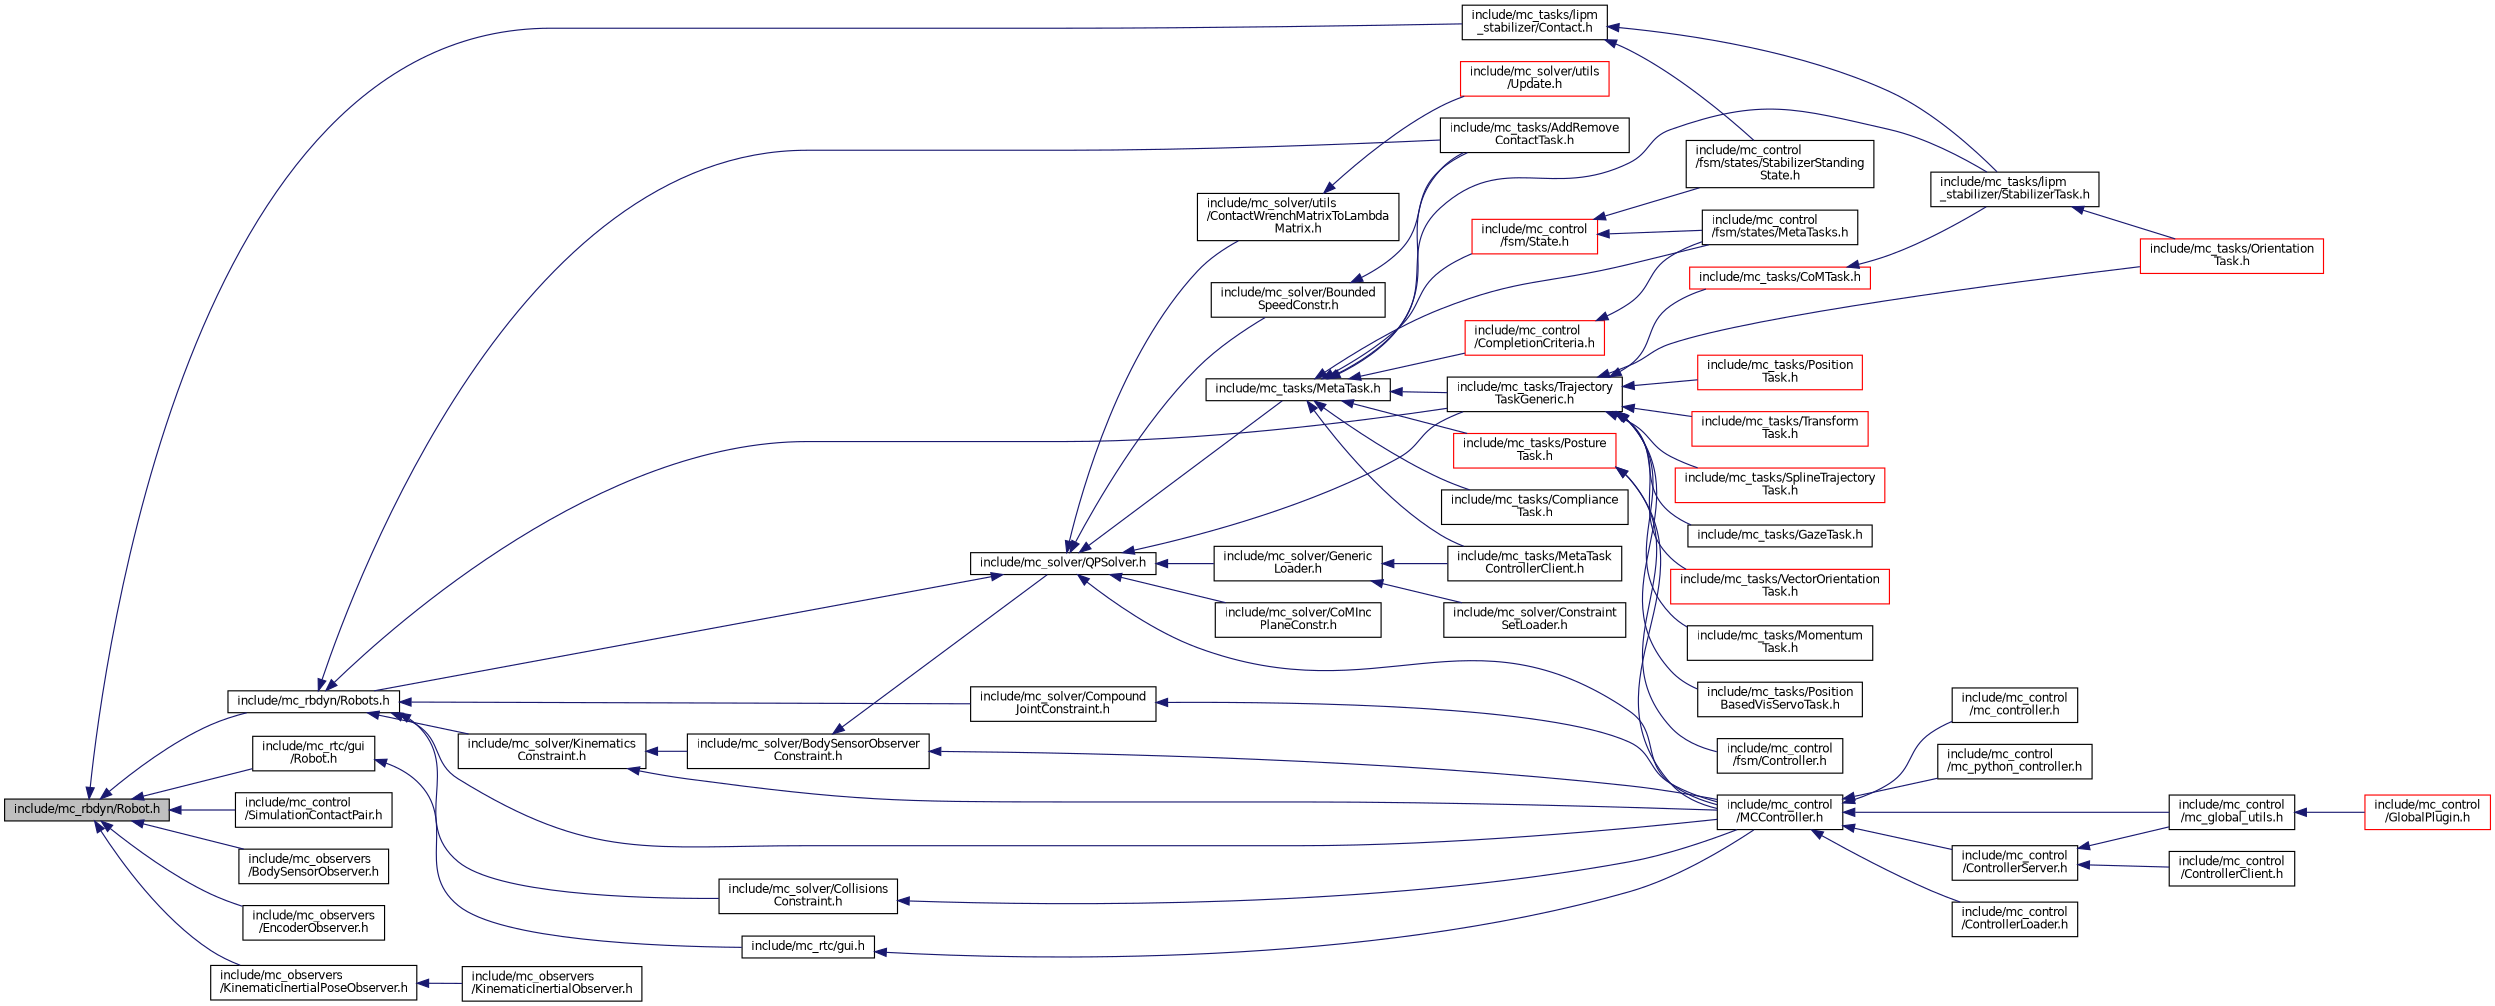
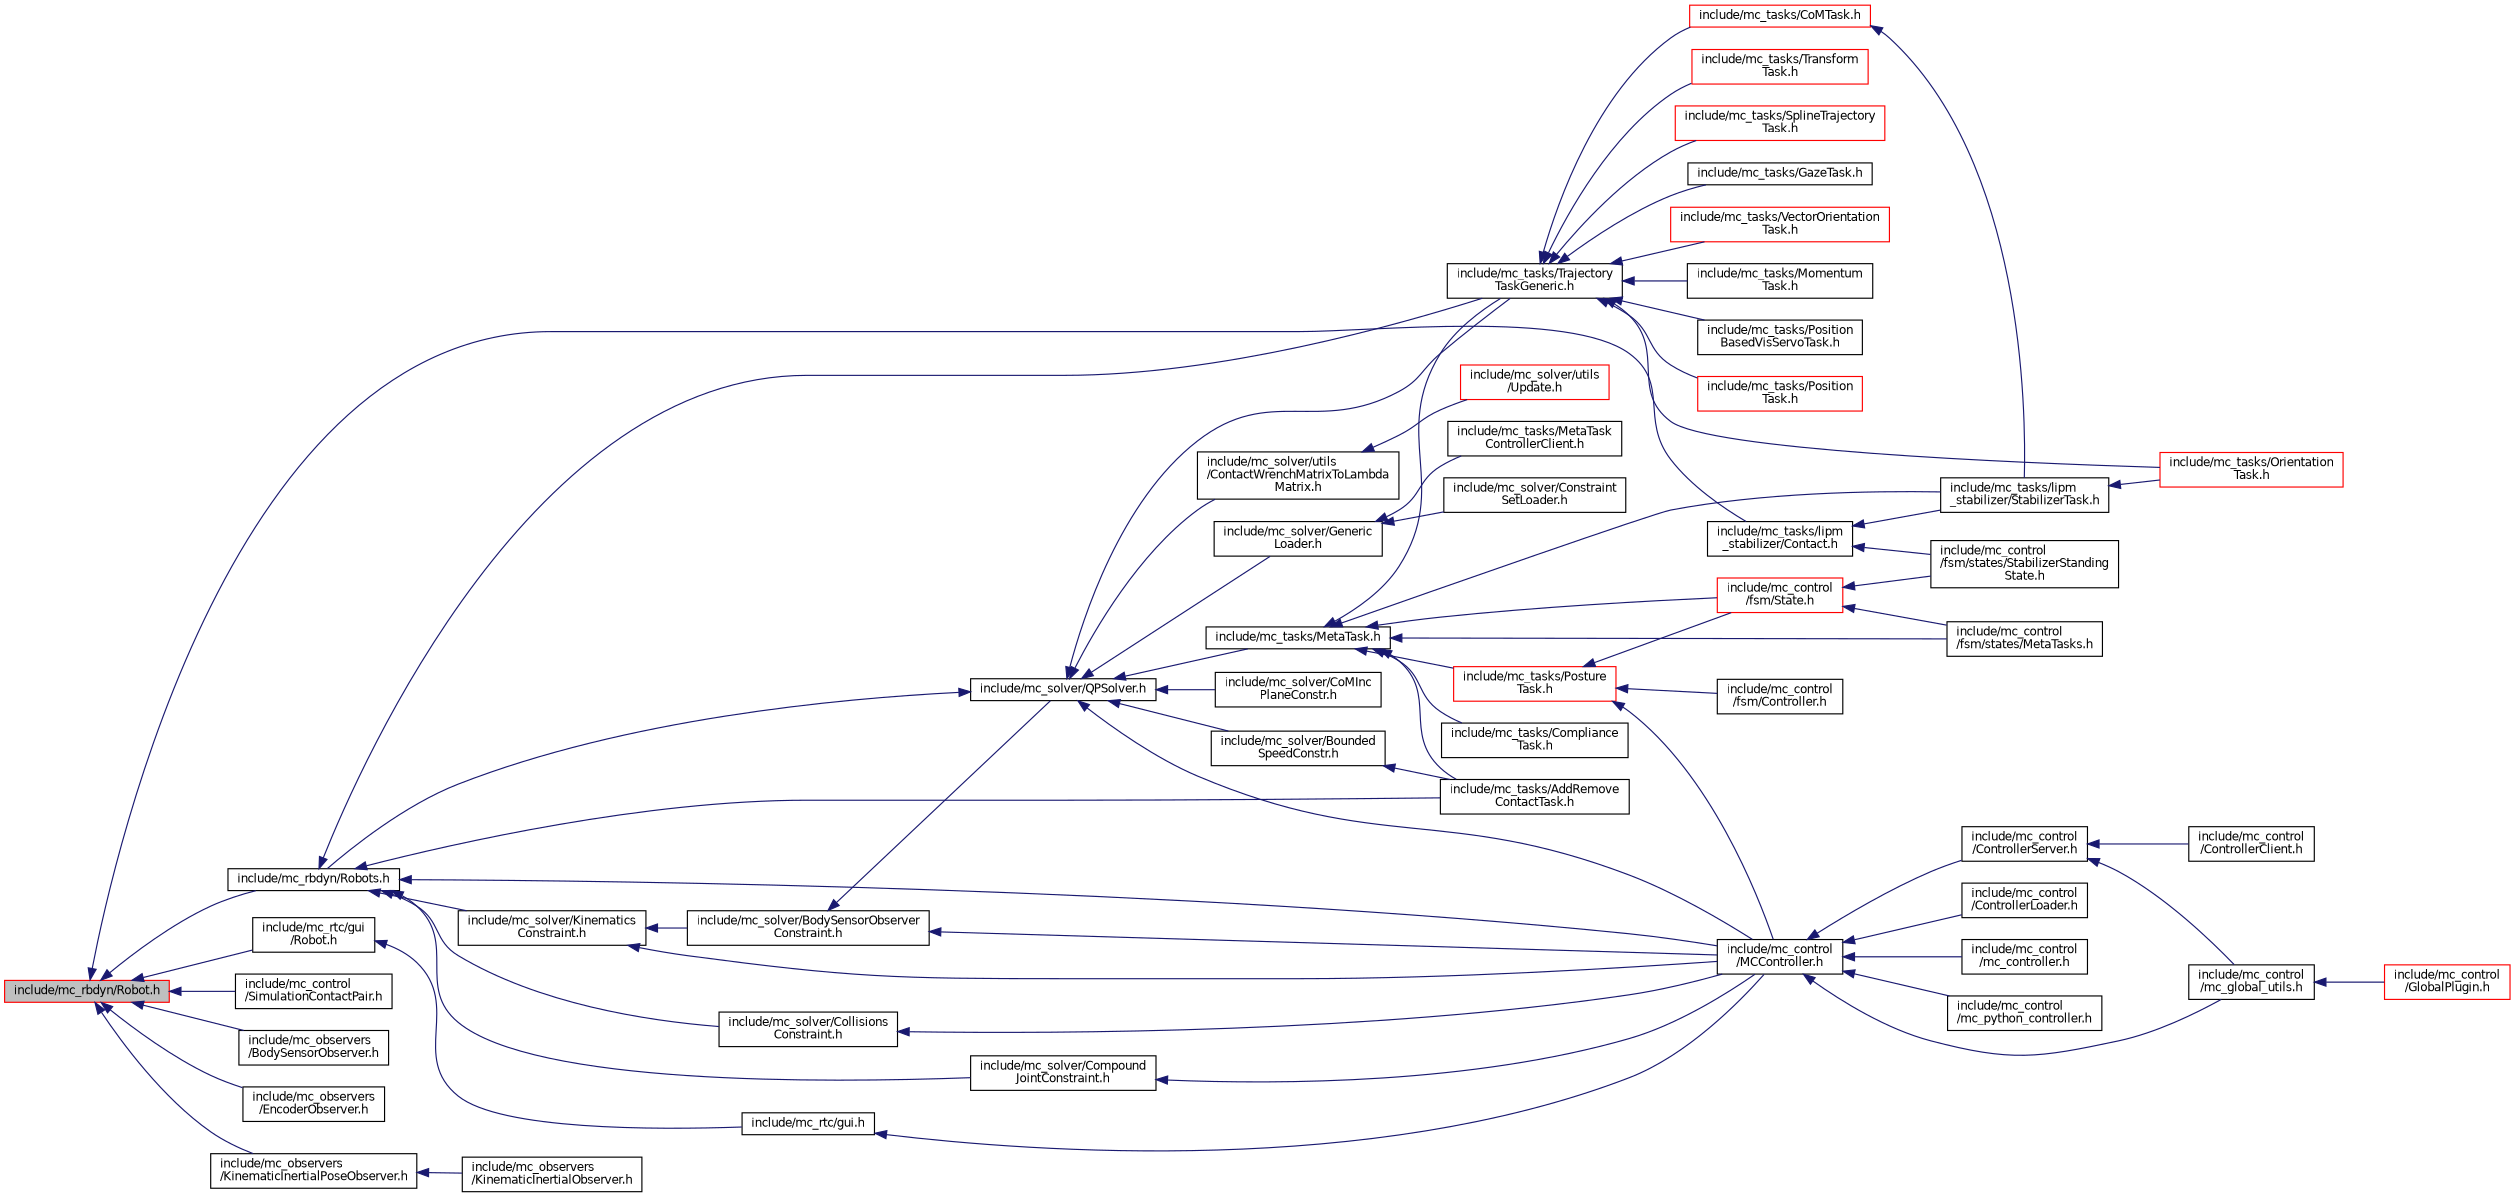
(1535, 338) -> none
(1381, 488) -> none
none -> (1680, 631)
(87, 810) -> (87, 991)
